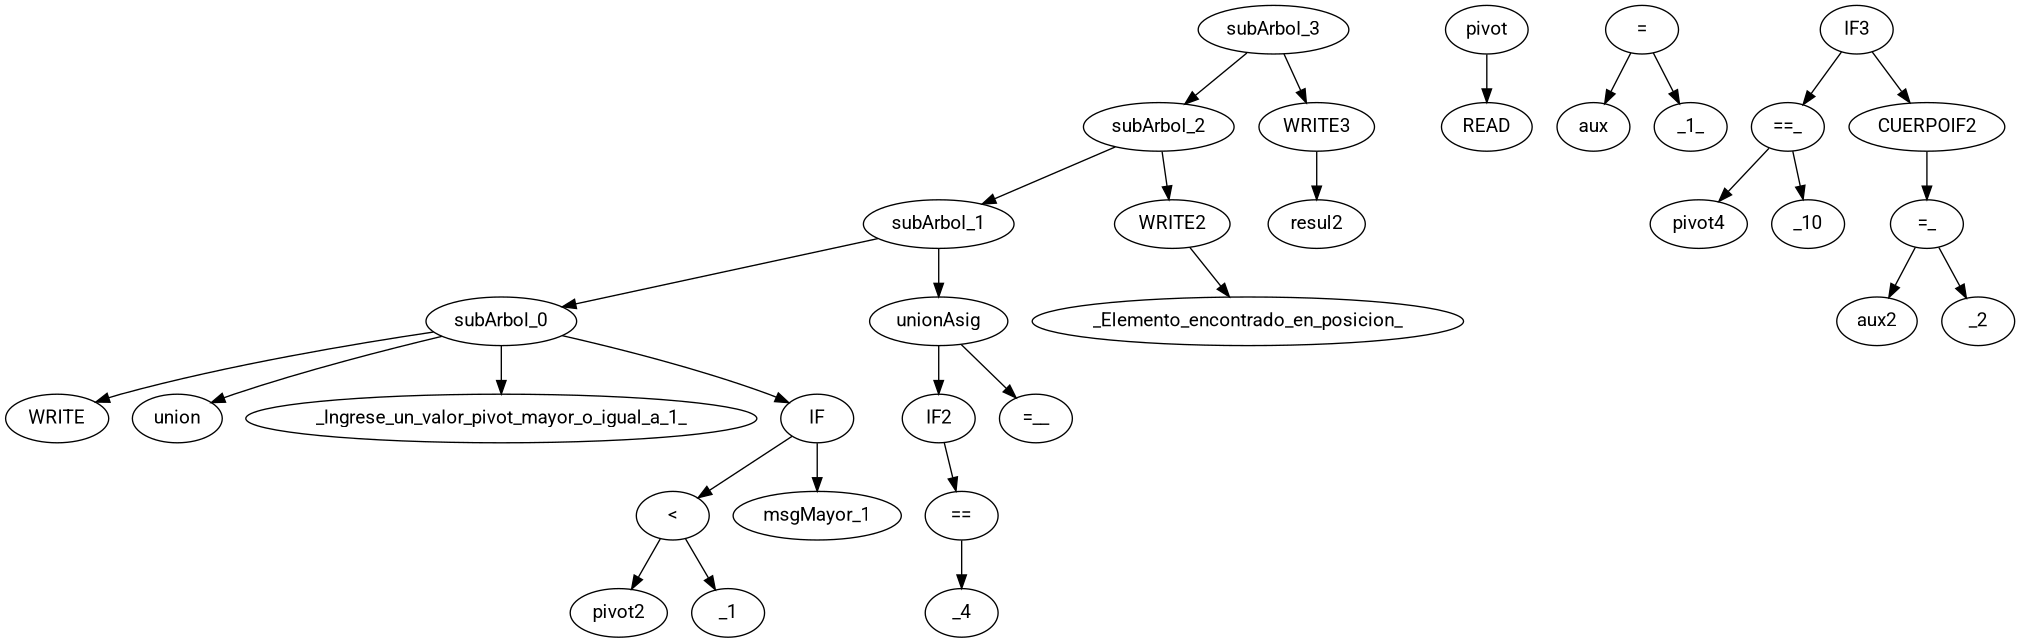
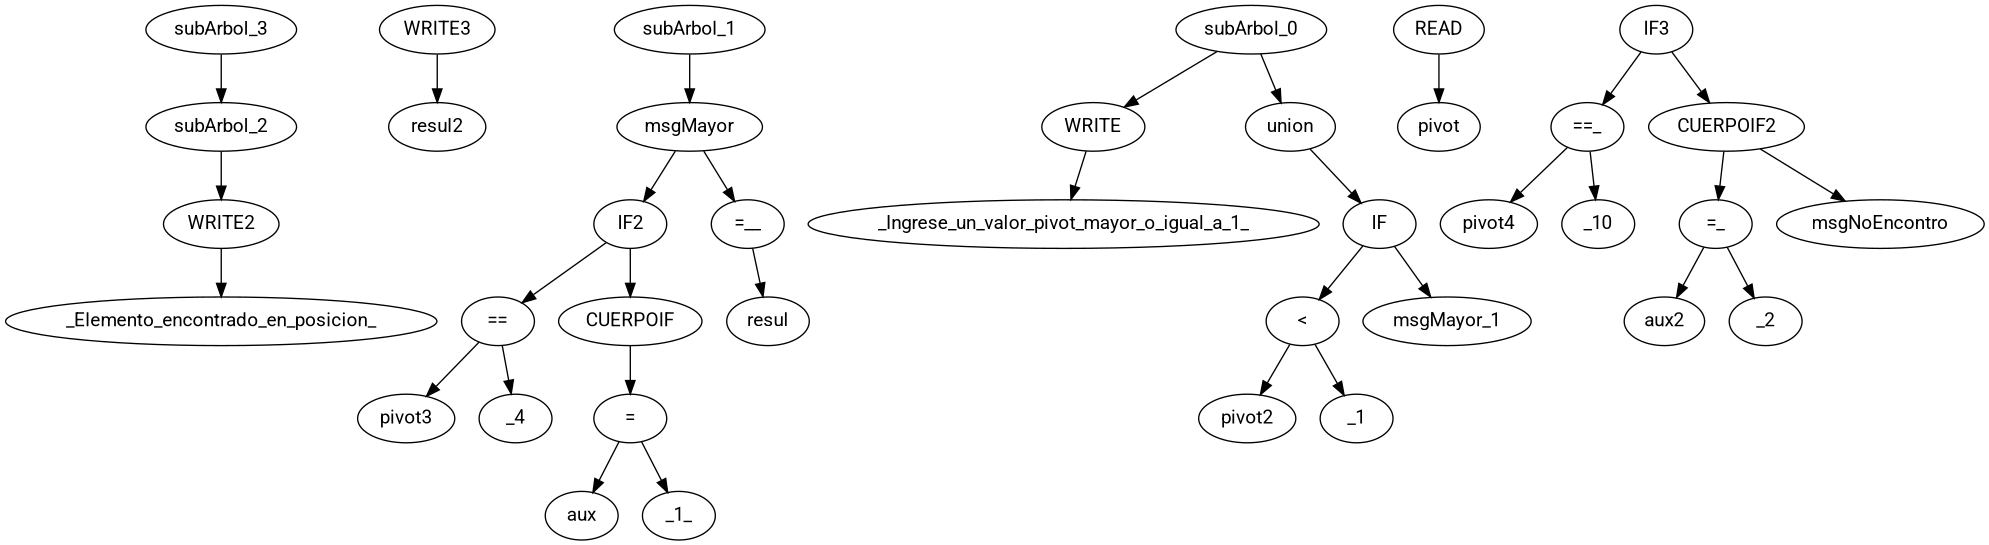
(1292, 72) -> none
(1487, 72) -> (1439, 72)
(1055, 173) -> none
none -> (1880, 224)
(727, 271) -> none
none -> (630, 321)
none -> (768, 321)
(939, 321) -> (690, 127)
(501, 363) -> (1081, 169)
(670, 363) -> (1331, 171)
none -> (406, 418)
